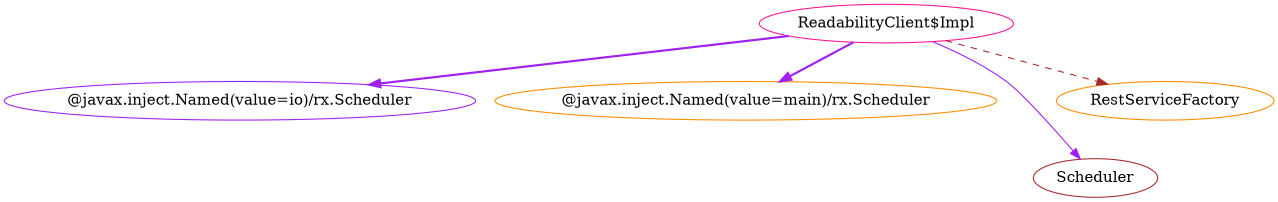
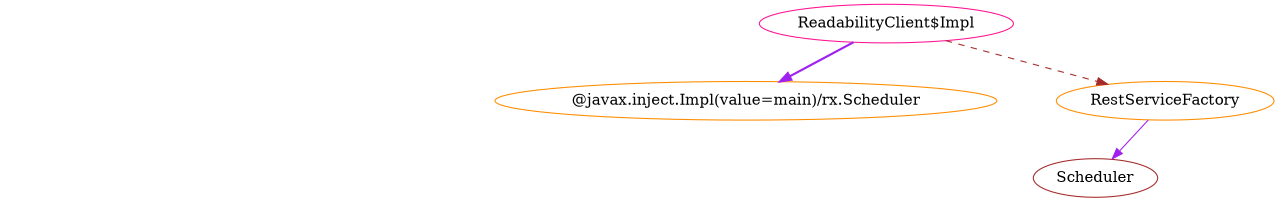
(1011, 85) -> (1134, 135)
(240, 101) -> none
(746, 101) -> (746, 101)
